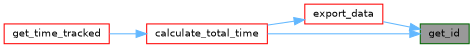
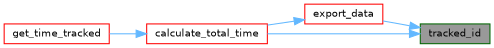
(445, 34) -> (455, 34)
